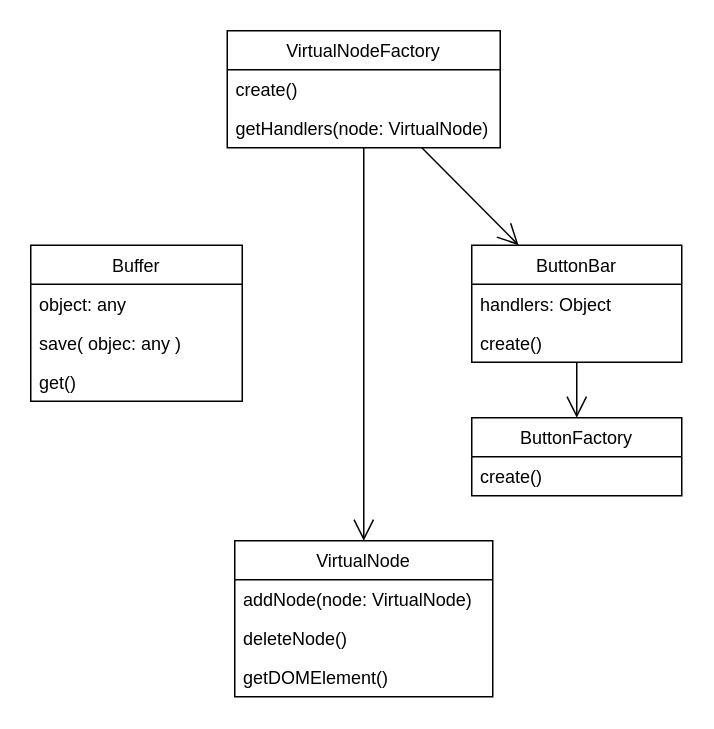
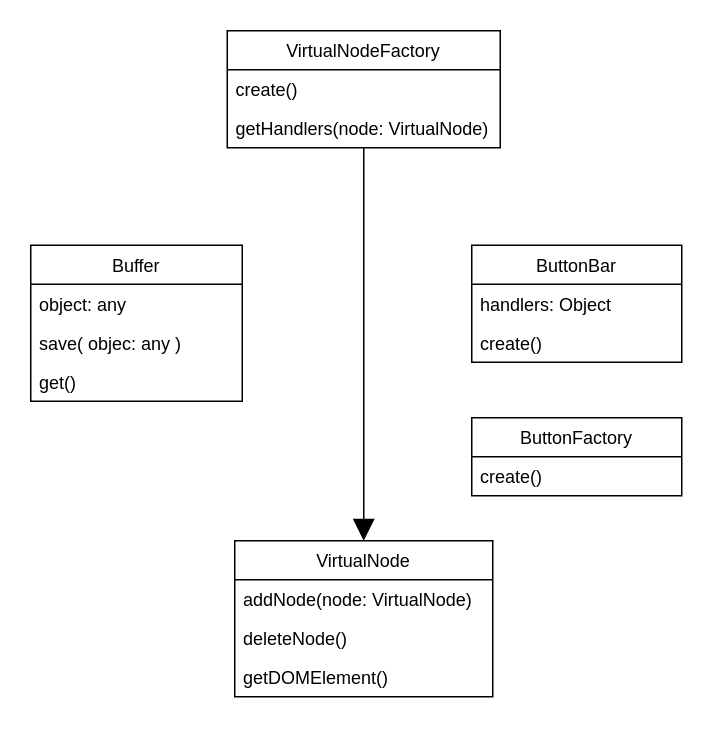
(469, 195) -> none
(577, 388) -> none
(364, 526) -> (364, 518)
